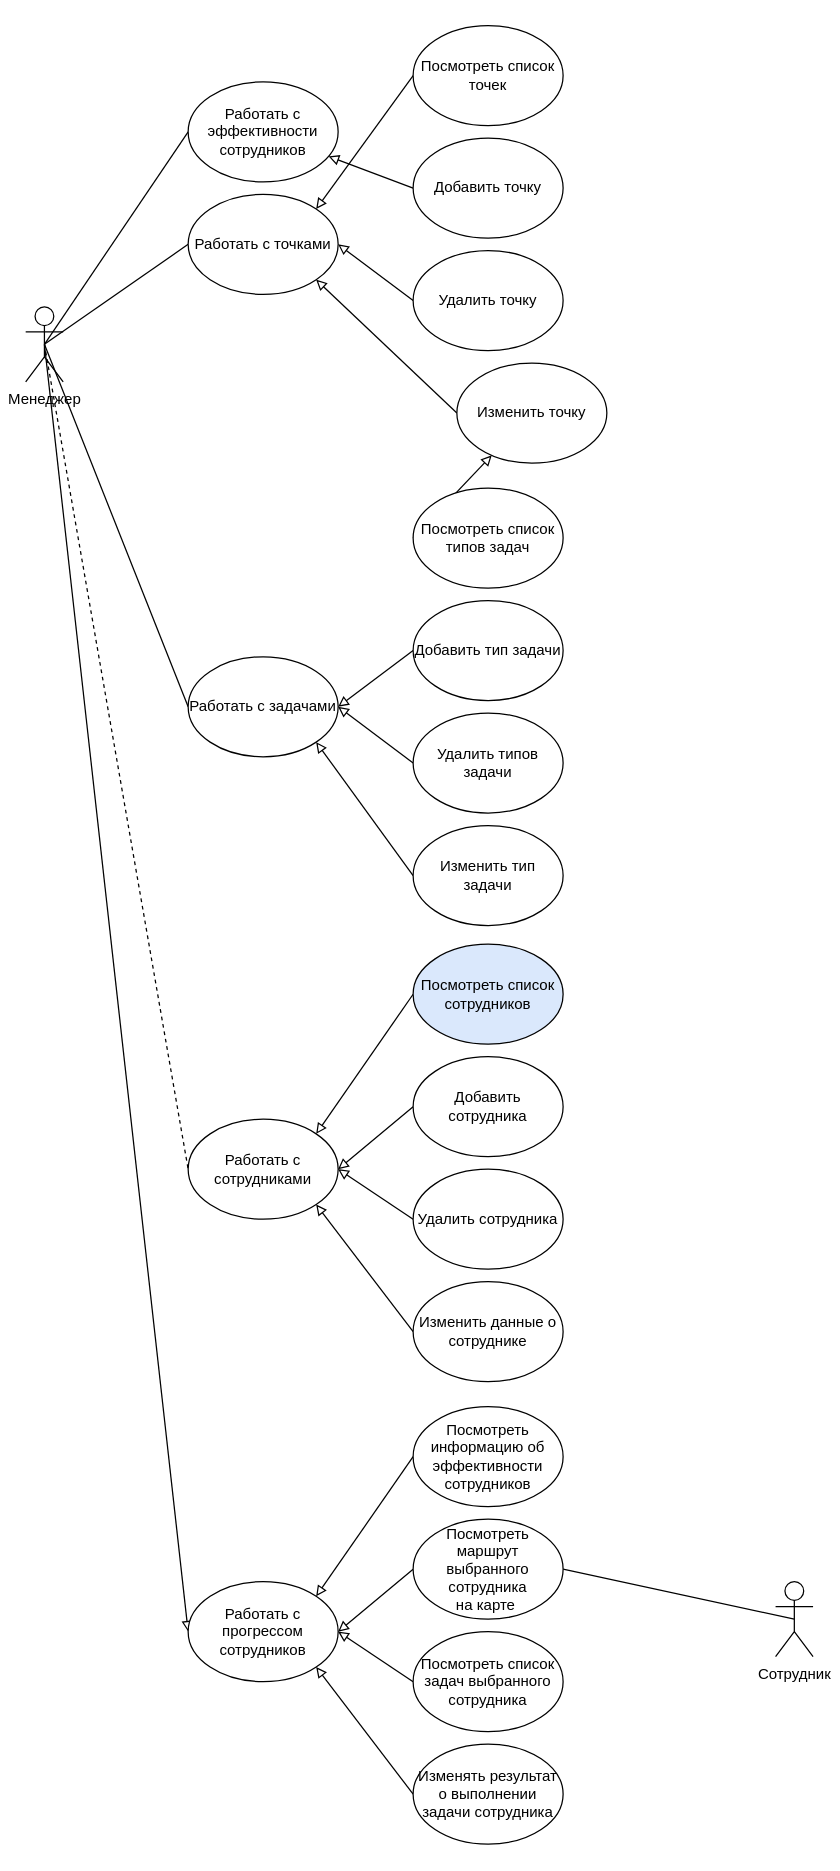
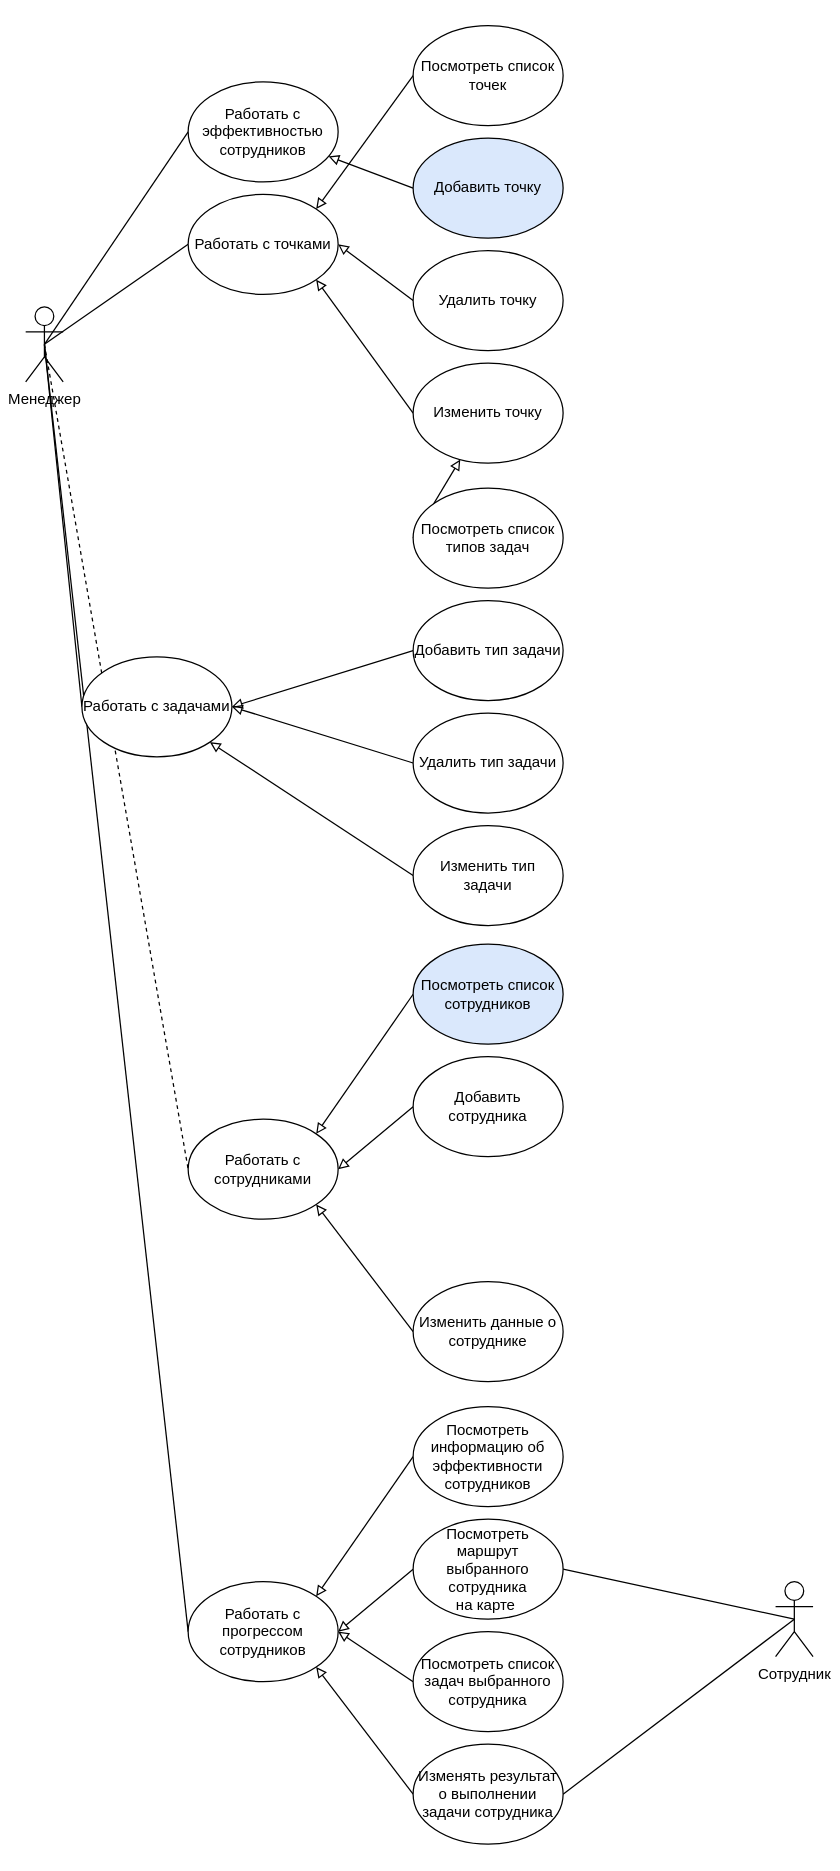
(263, 132) -> (263, 132)
(488, 188) -> (488, 188)
(532, 413) -> (488, 413)
(263, 707) -> (157, 707)
(488, 763) -> (488, 763)
(380, 1197) -> none
(488, 1219) -> none
(187, 1620) -> (187, 1624)
none -> (677, 1708)
